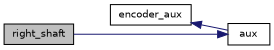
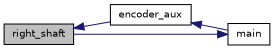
none -> (97, 24)
(249, 34) -> (249, 34)
